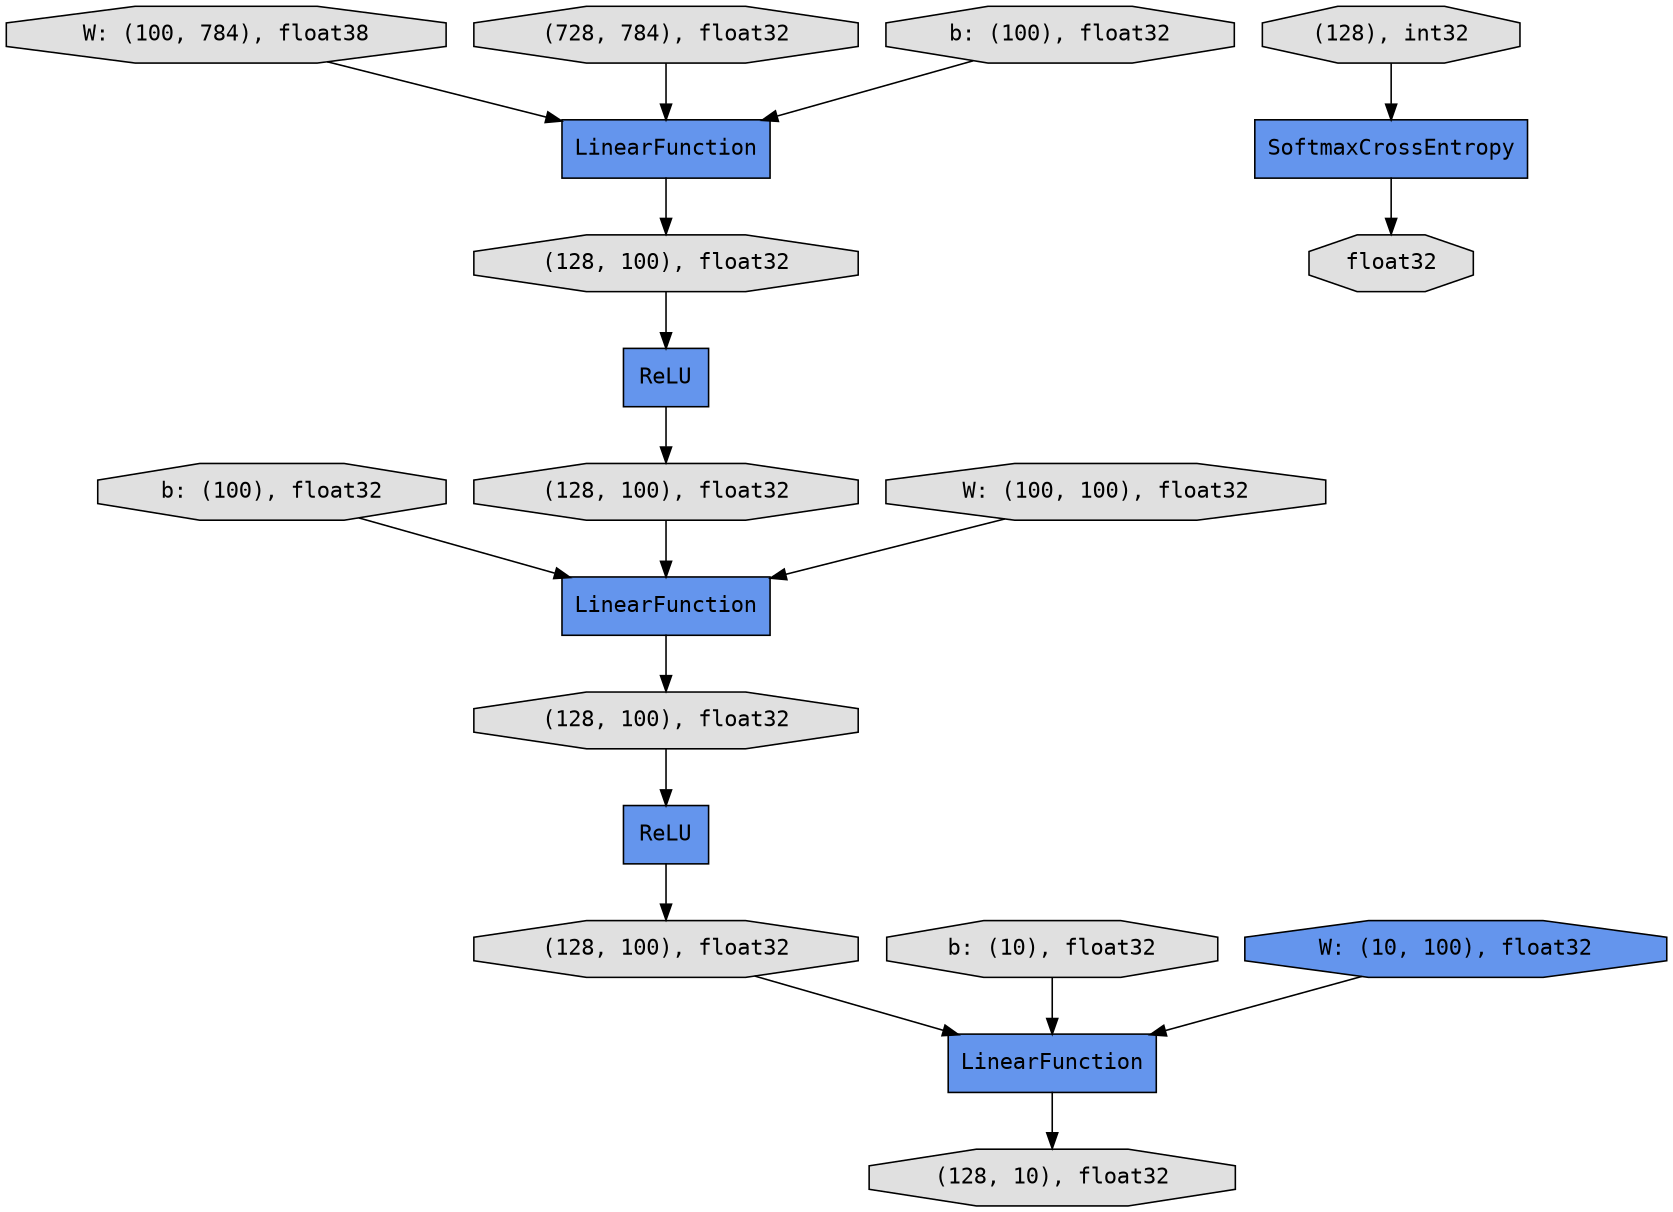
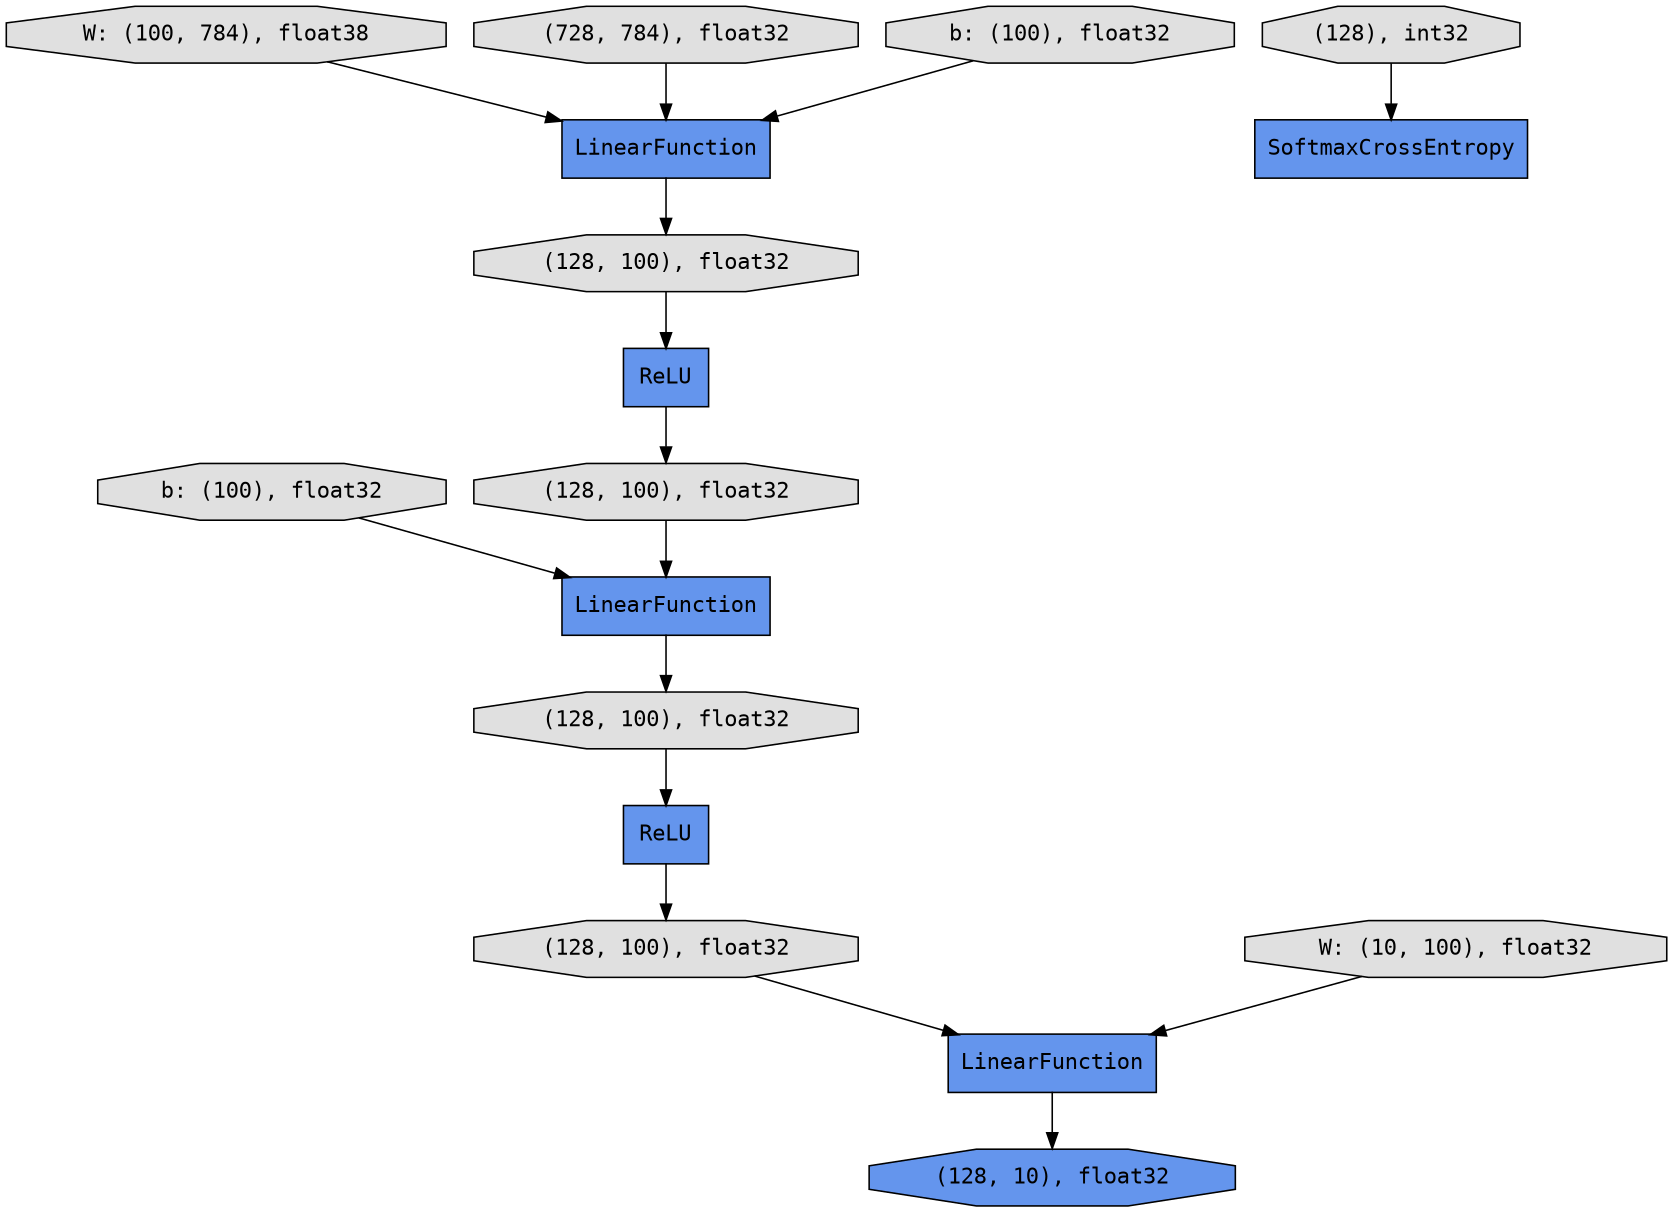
(1391, 263) -> none
(1106, 492) -> none
(1052, 949) -> none
(1456, 949) -> (1456, 949)
(1052, 1178) -> (1052, 1178)
